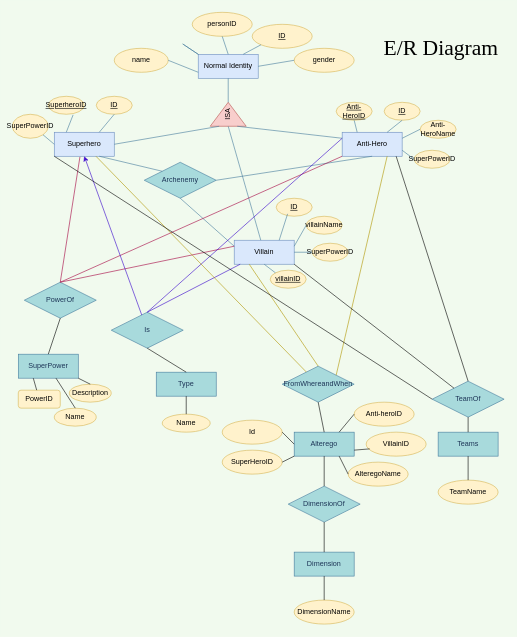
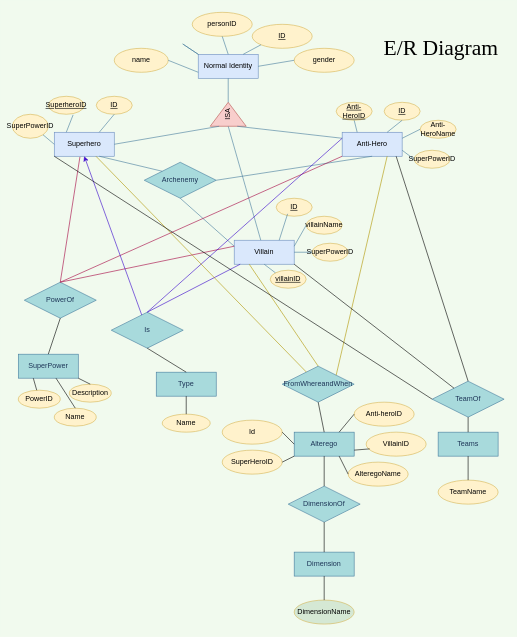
(39, 399) -> (39, 399)
(324, 612) -> (324, 612)
